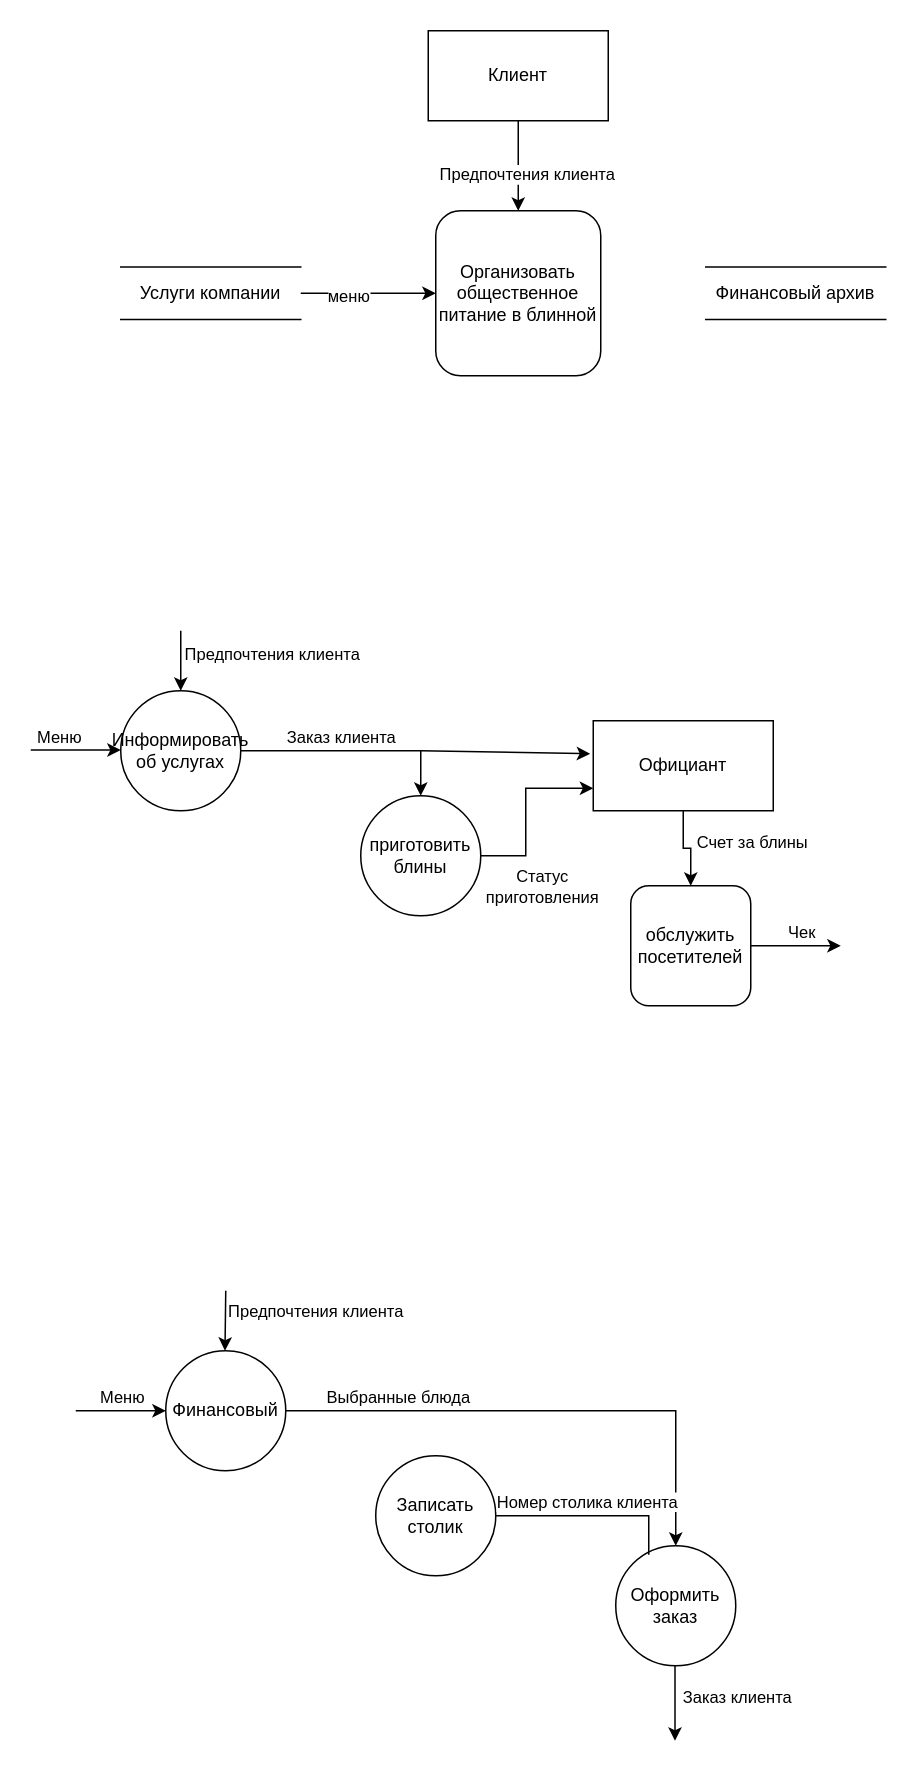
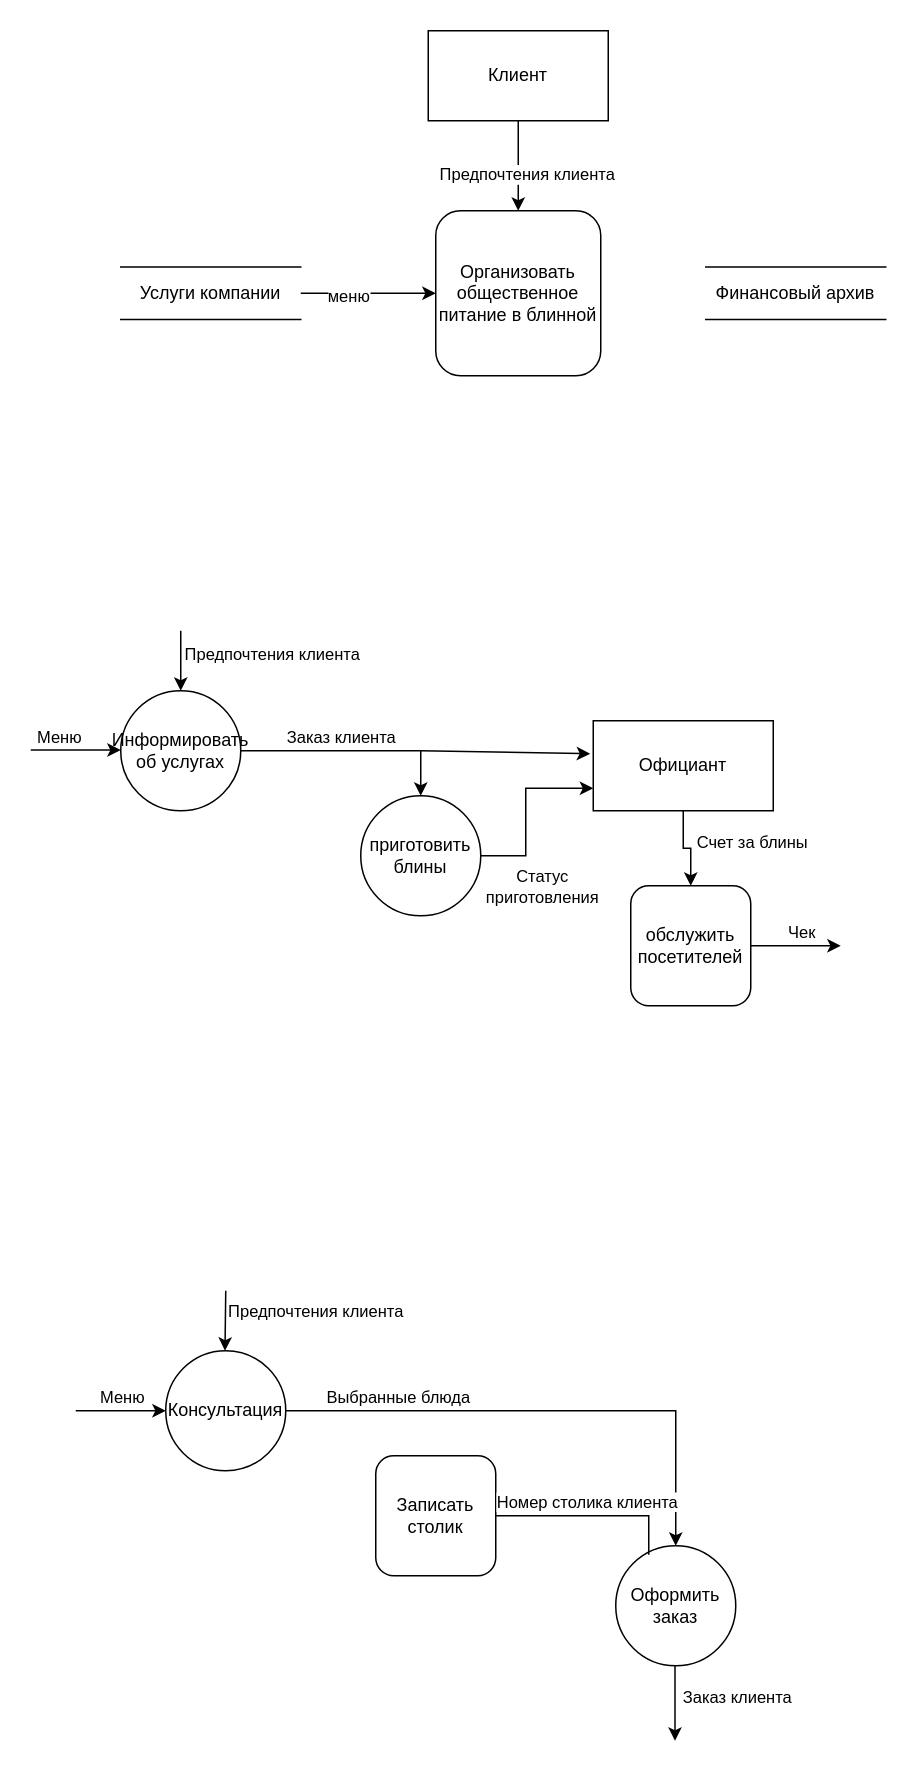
(226, 1411) -> (226, 1411)
(436, 1516) -> (436, 1516)
